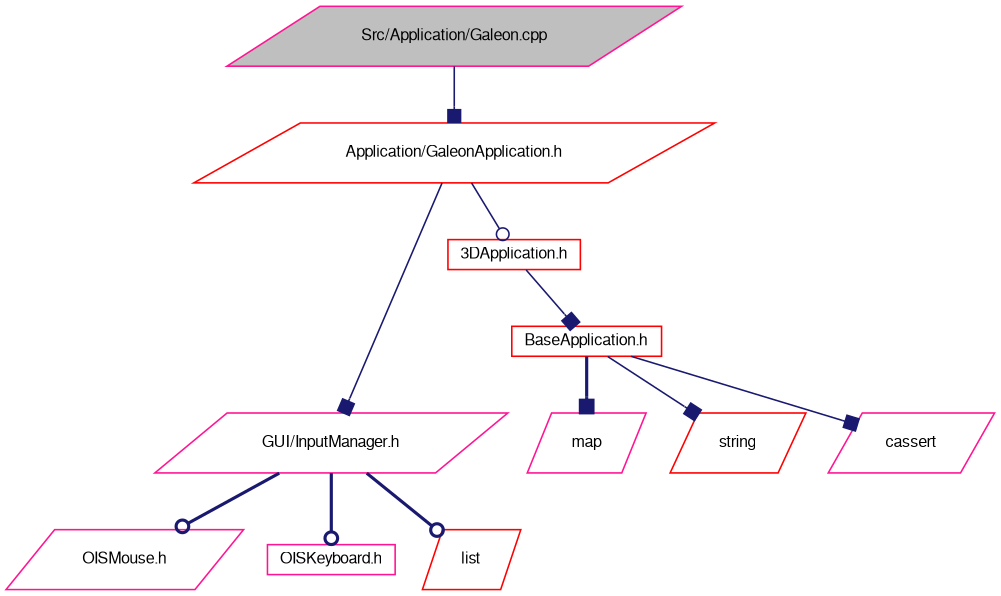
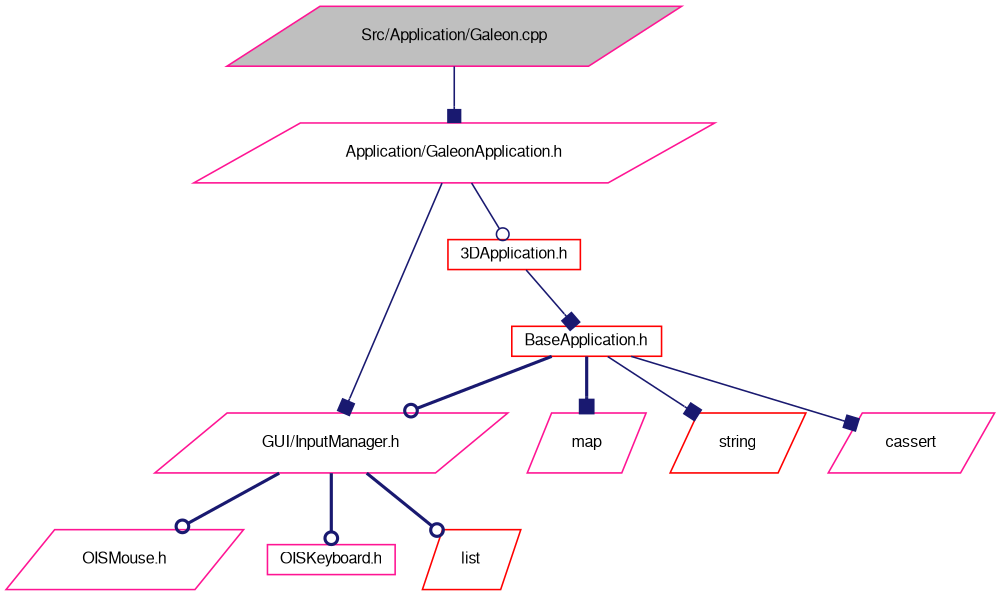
(454, 153) -> (454, 153)
none -> (484, 382)
